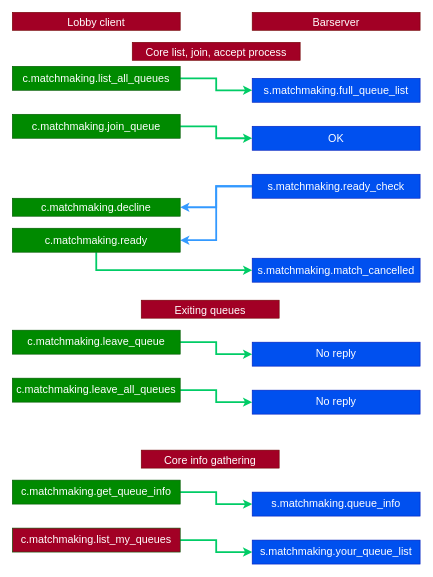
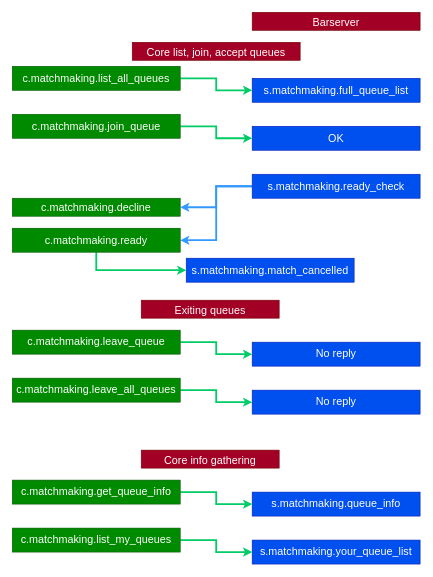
(96, 21) -> none
(216, 51) -> (216, 51)
(336, 270) -> (270, 270)
(96, 540) -> (96, 540)
